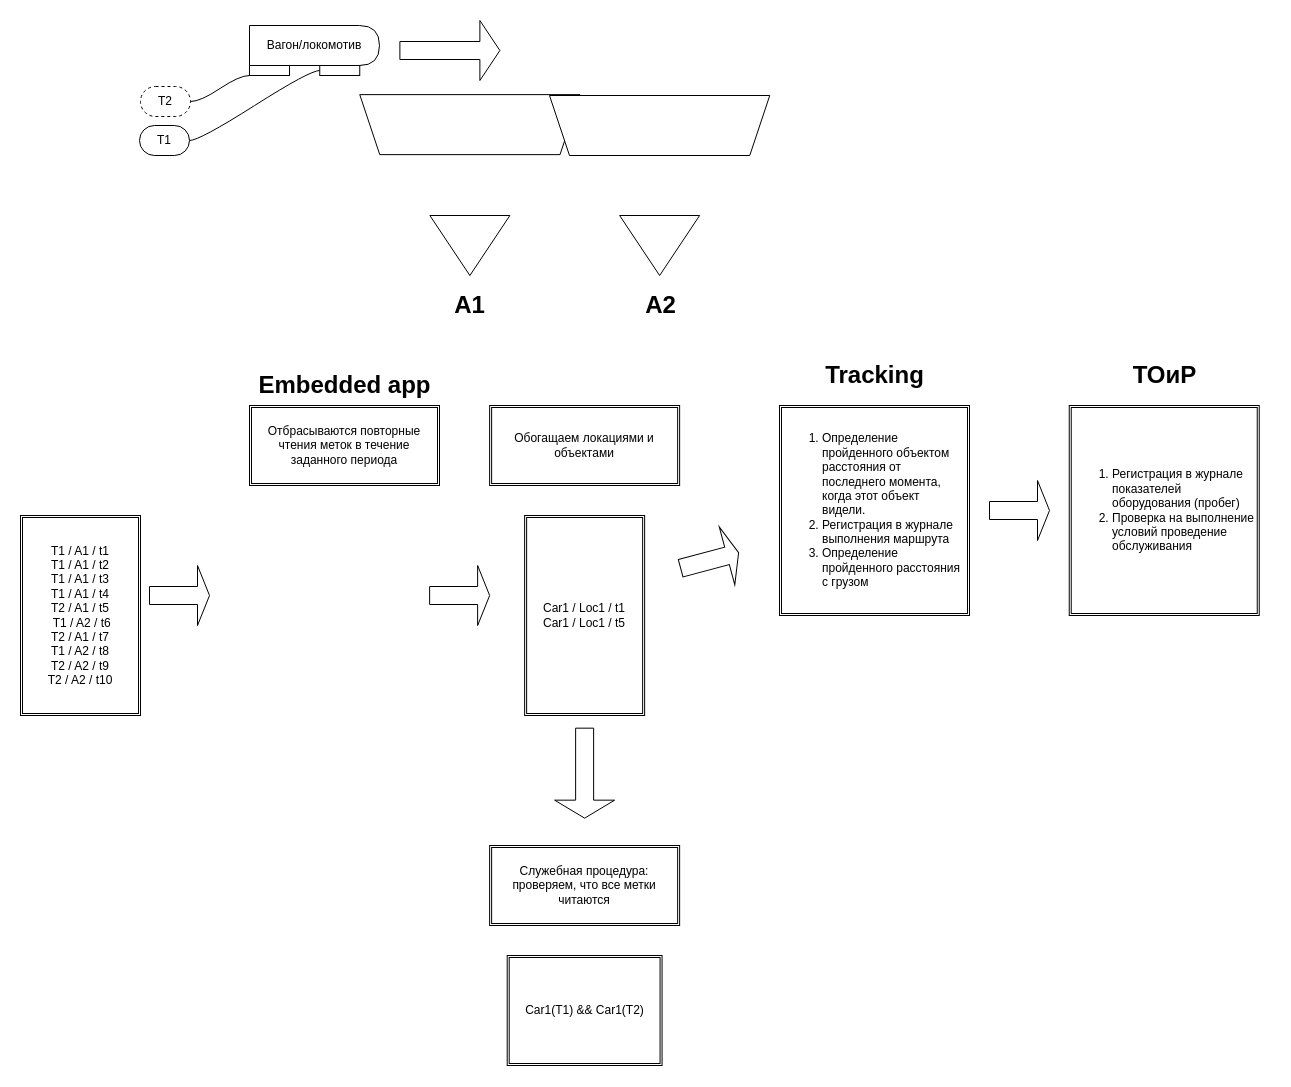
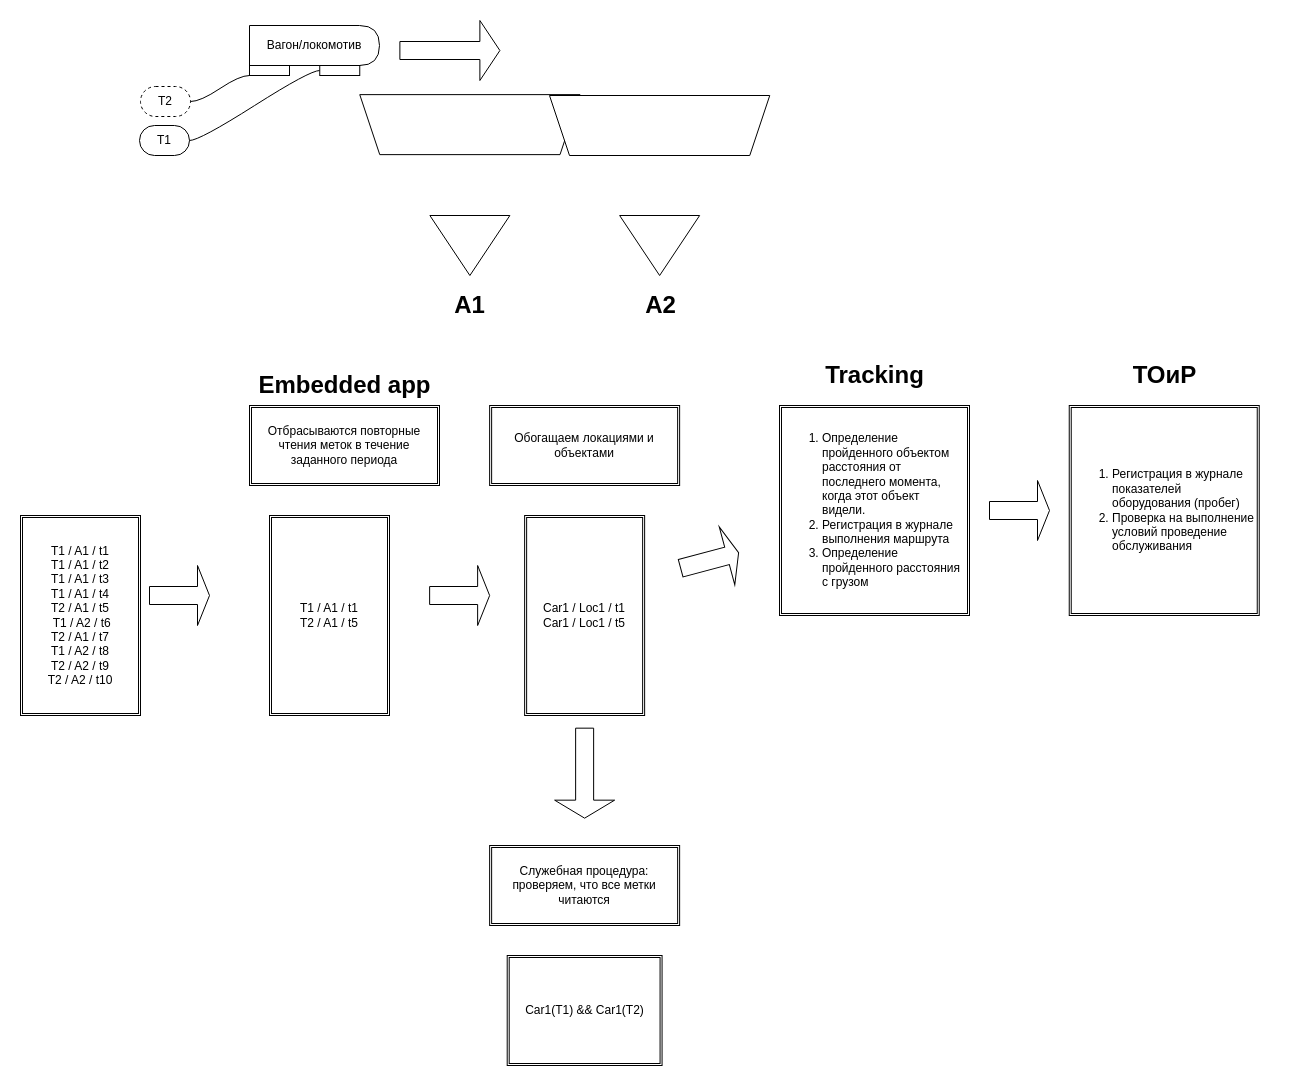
none -> (330, 616)
